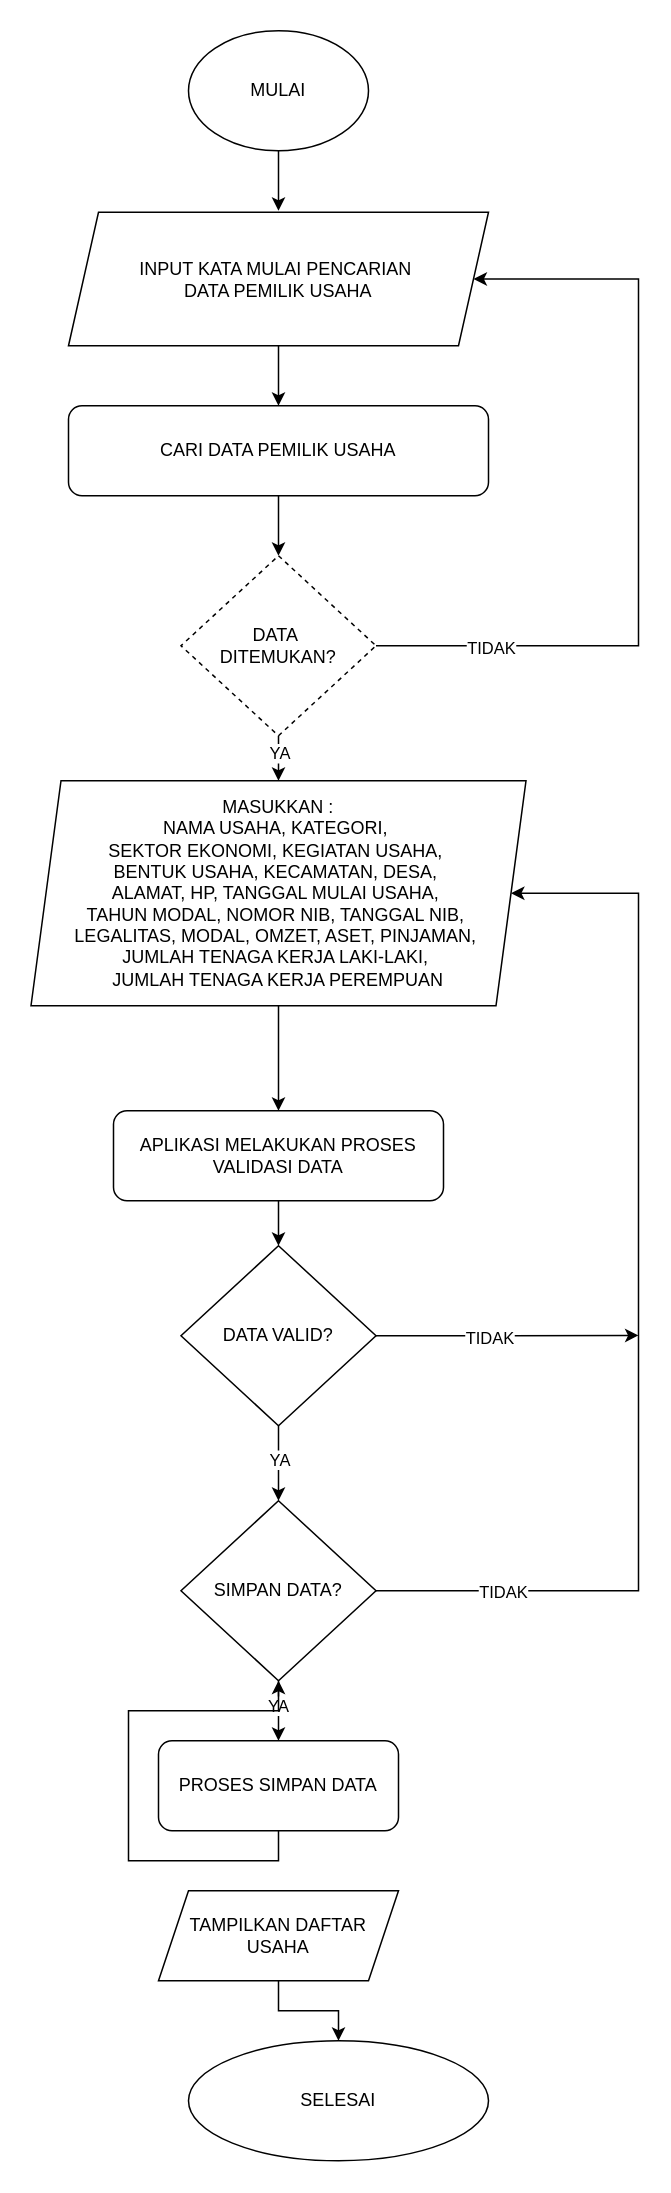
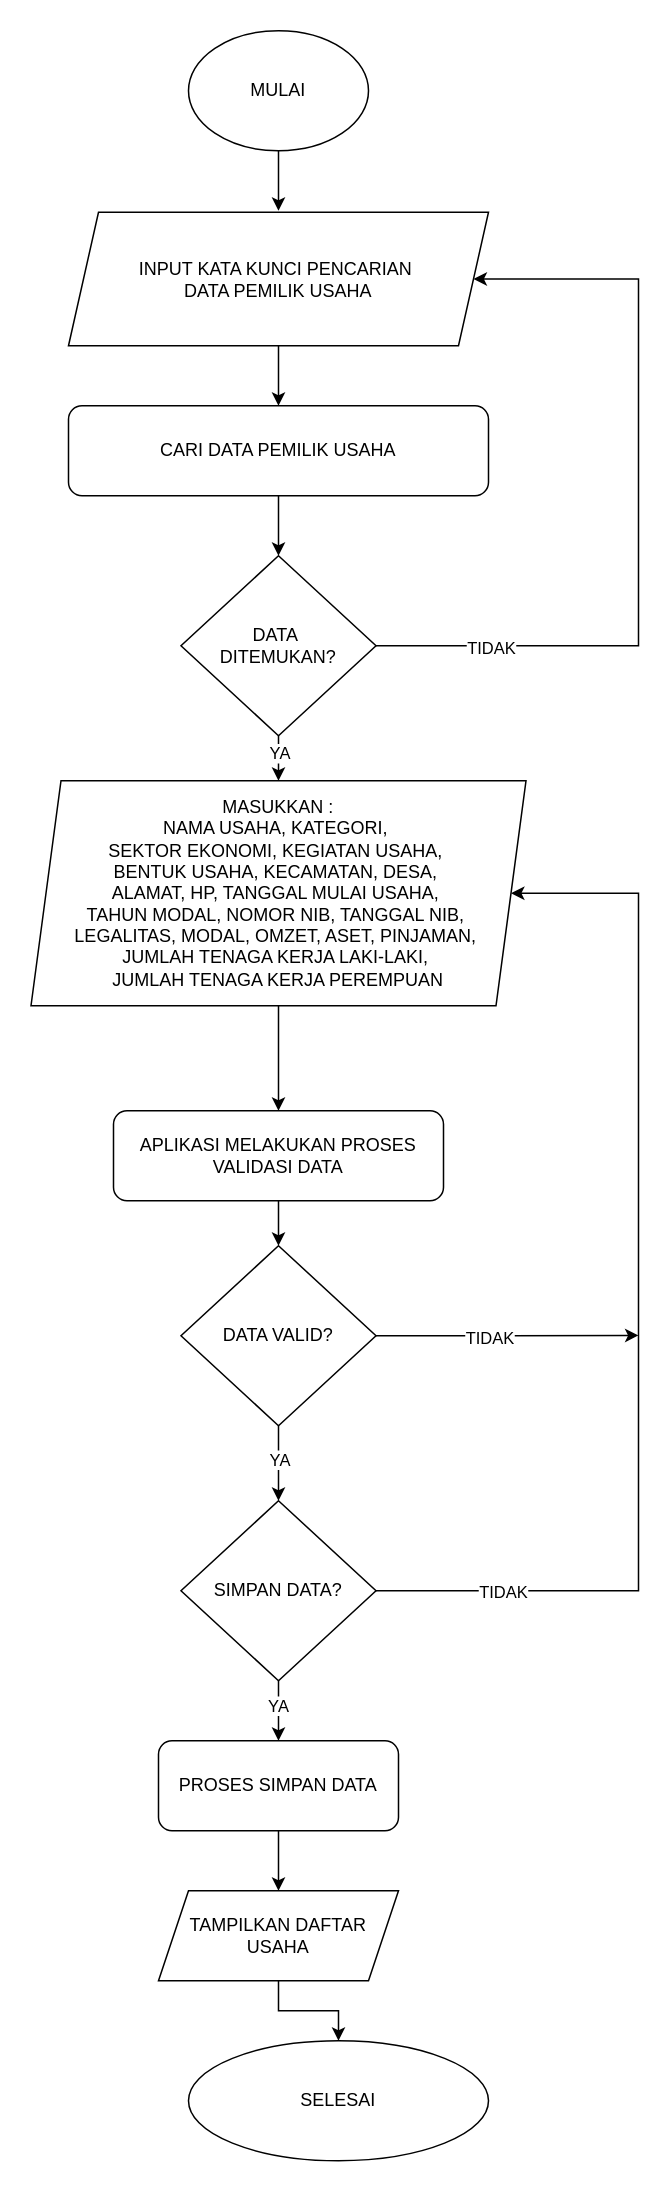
(278, 280) -> (278, 280)
(278, 646) -> (278, 646)
(128, 1789) -> (278, 1869)
